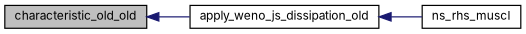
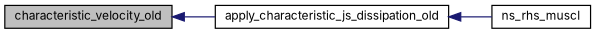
(76, 17) -> (88, 17)
(284, 17) -> (332, 17)
